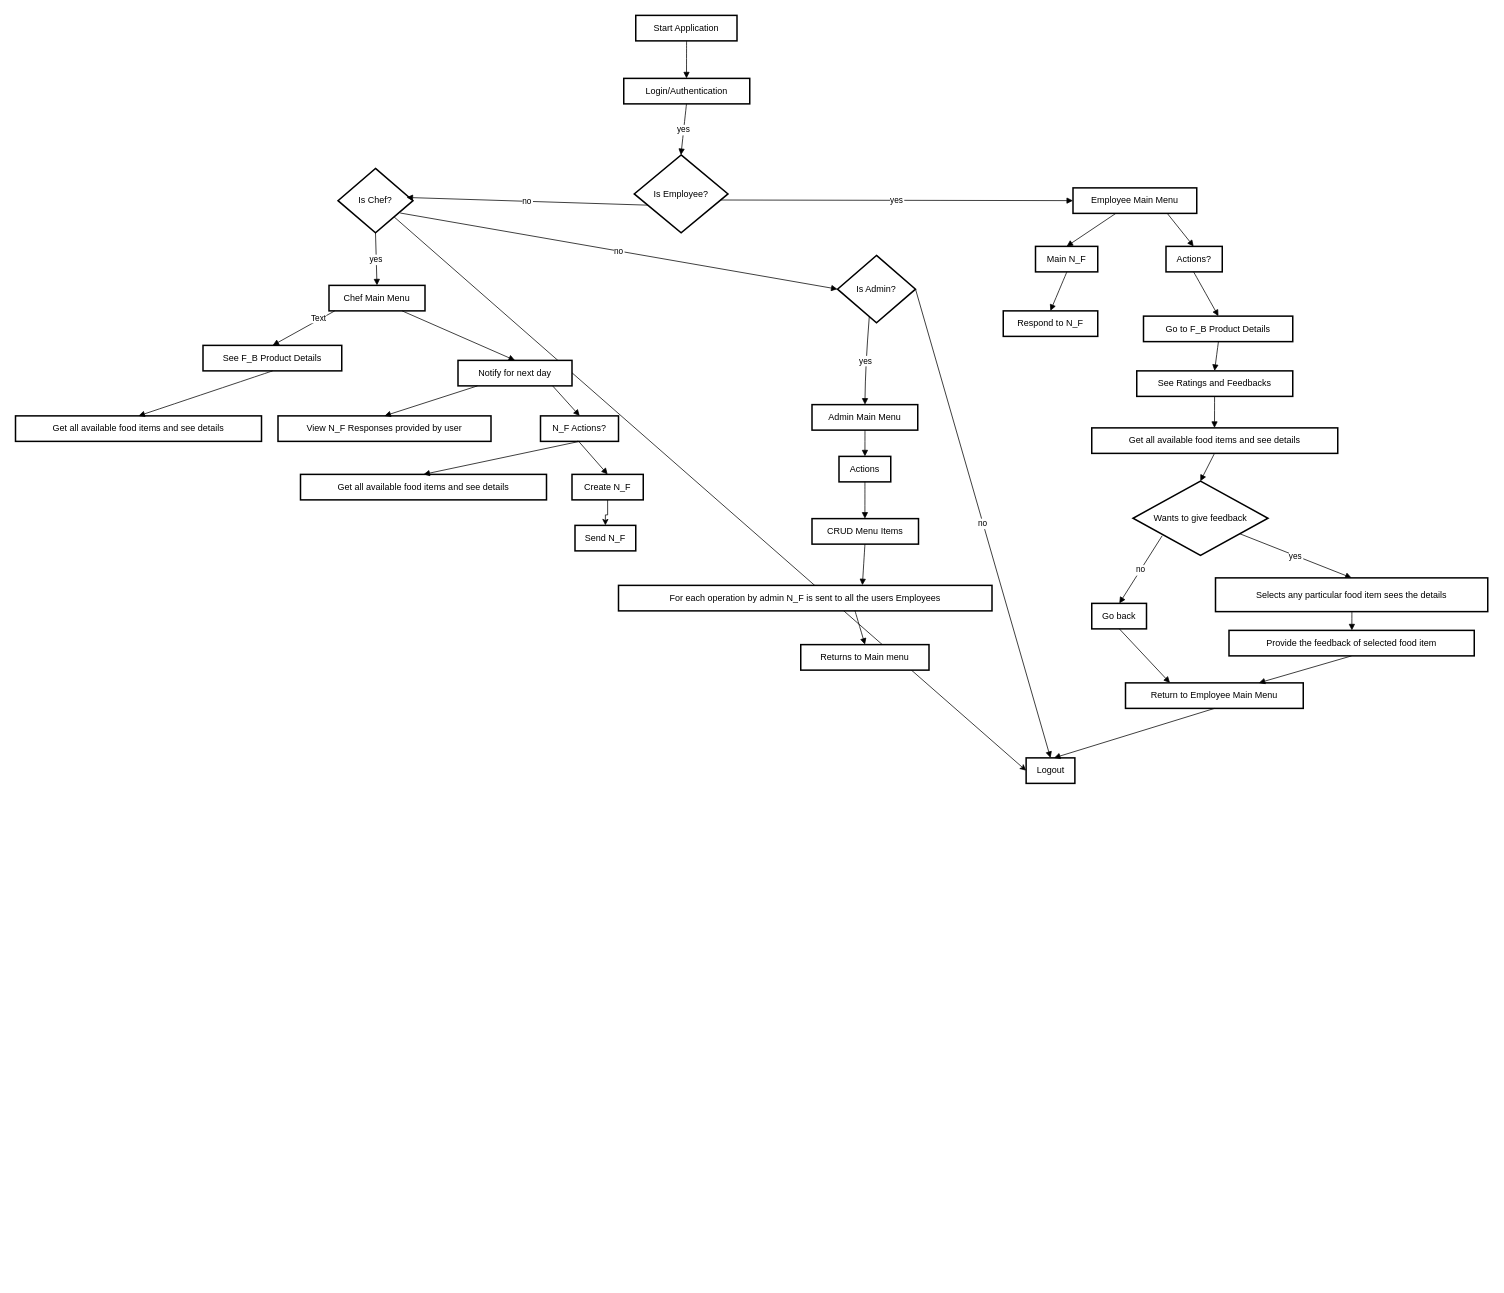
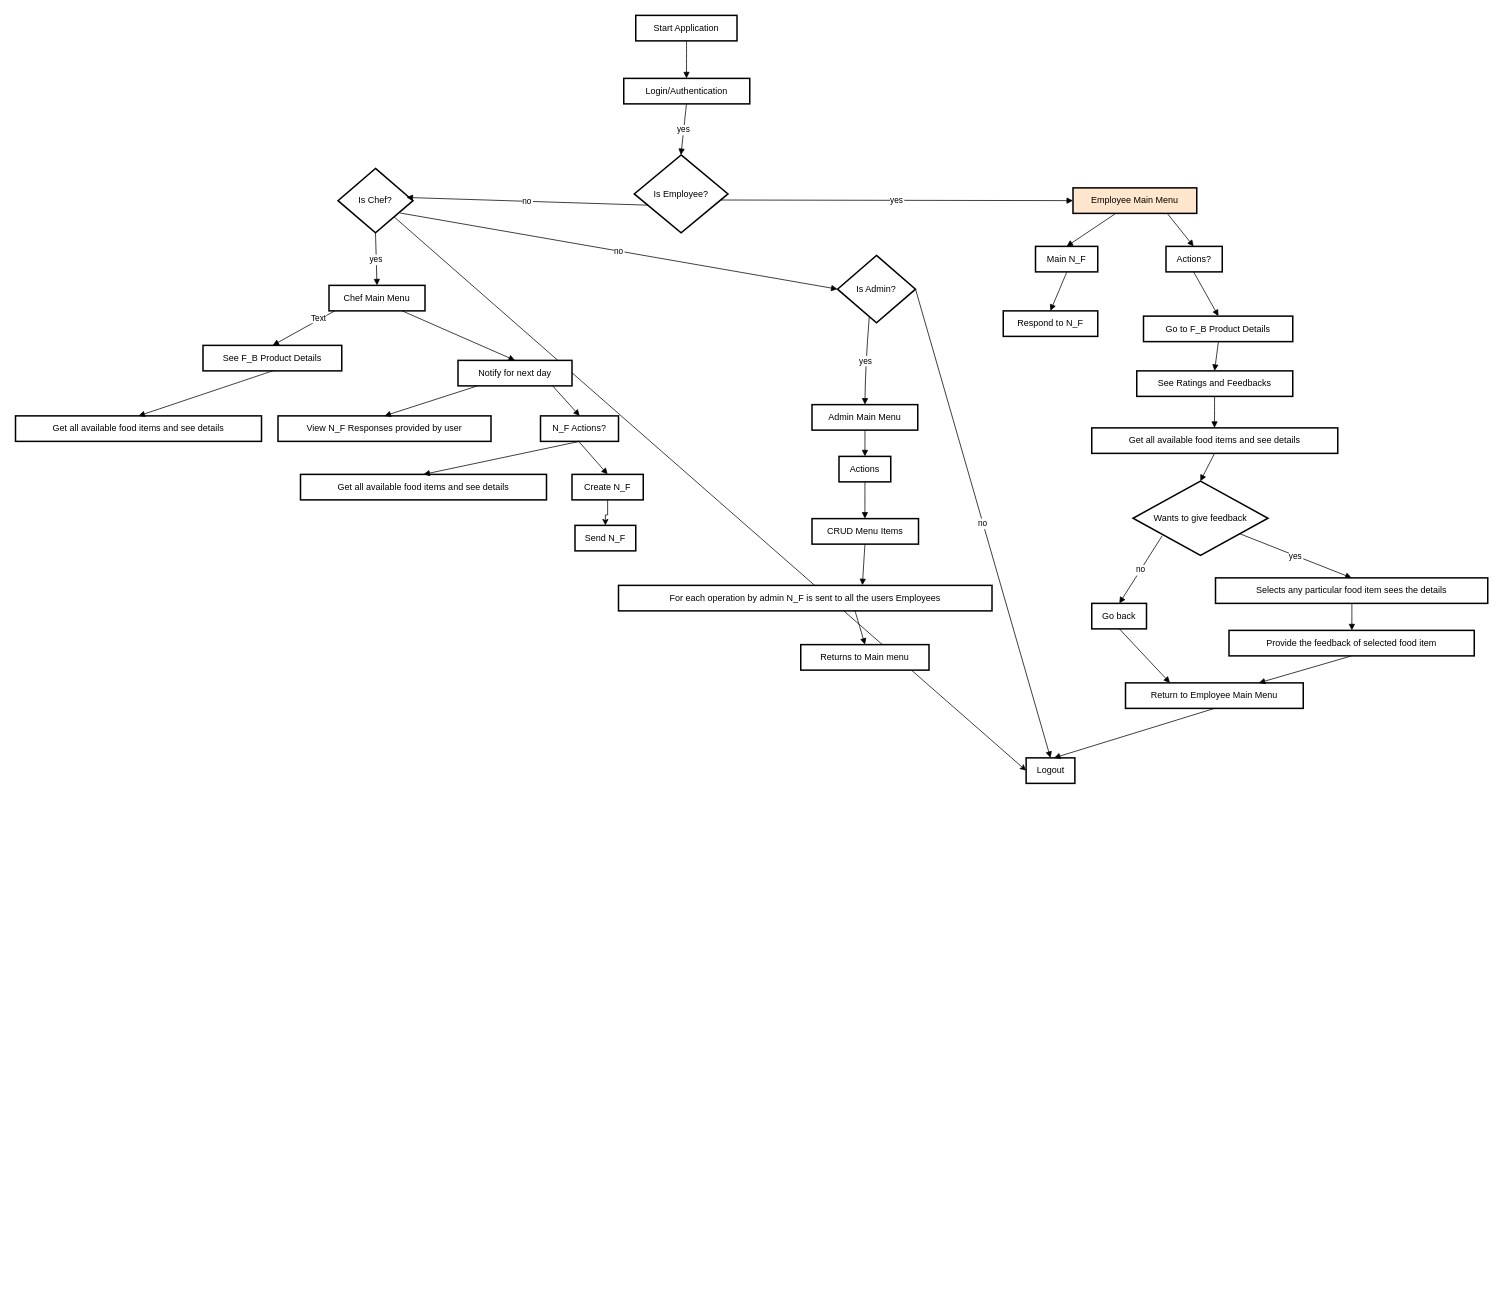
(1135, 201) -> (1135, 201)
(1352, 595) -> (1352, 591)
